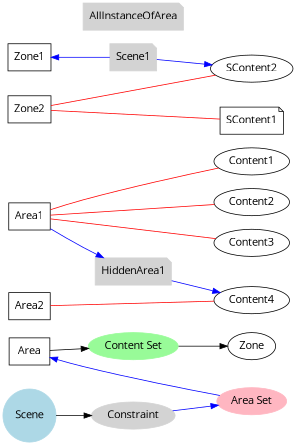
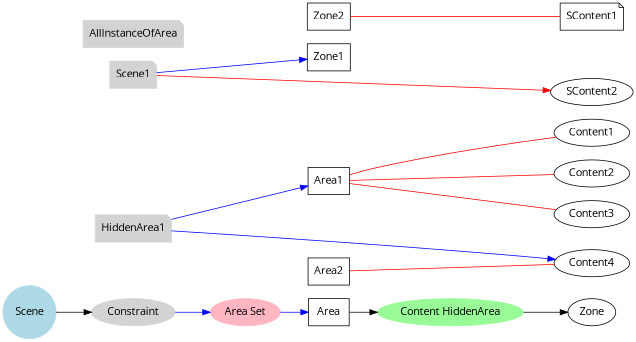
(181, 62) -> (350, 83)
(133, 90) -> none
(73, 242) -> (236, 204)
(133, 346) -> (450, 312)
